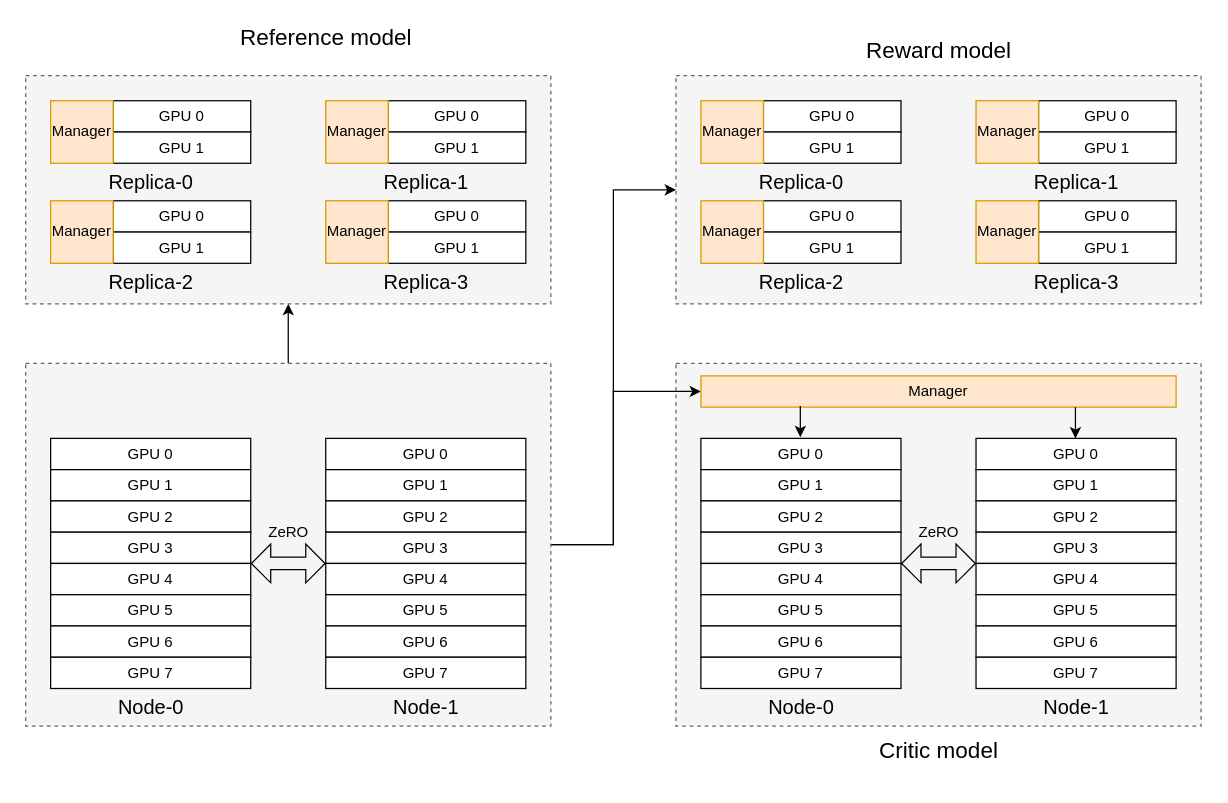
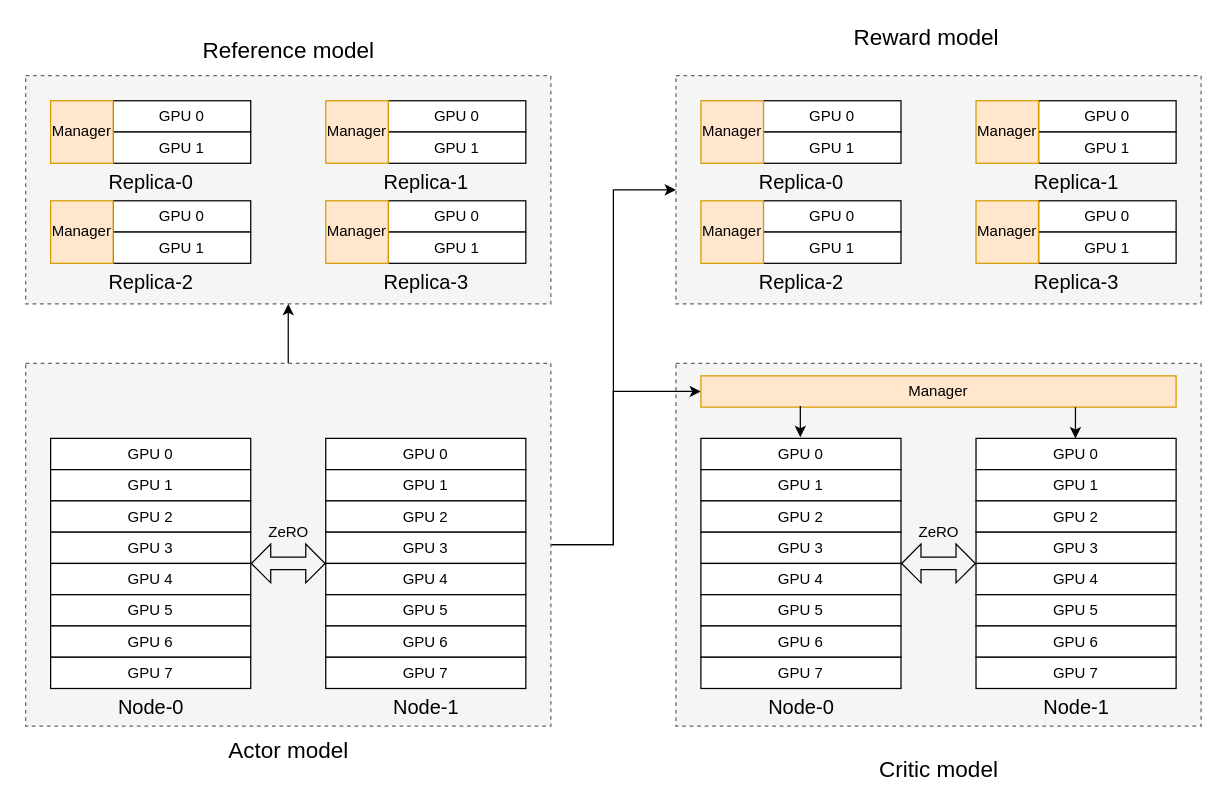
(326, 38) -> (288, 51)
(938, 51) -> (926, 38)
none -> (288, 751)
(938, 751) -> (938, 769)
